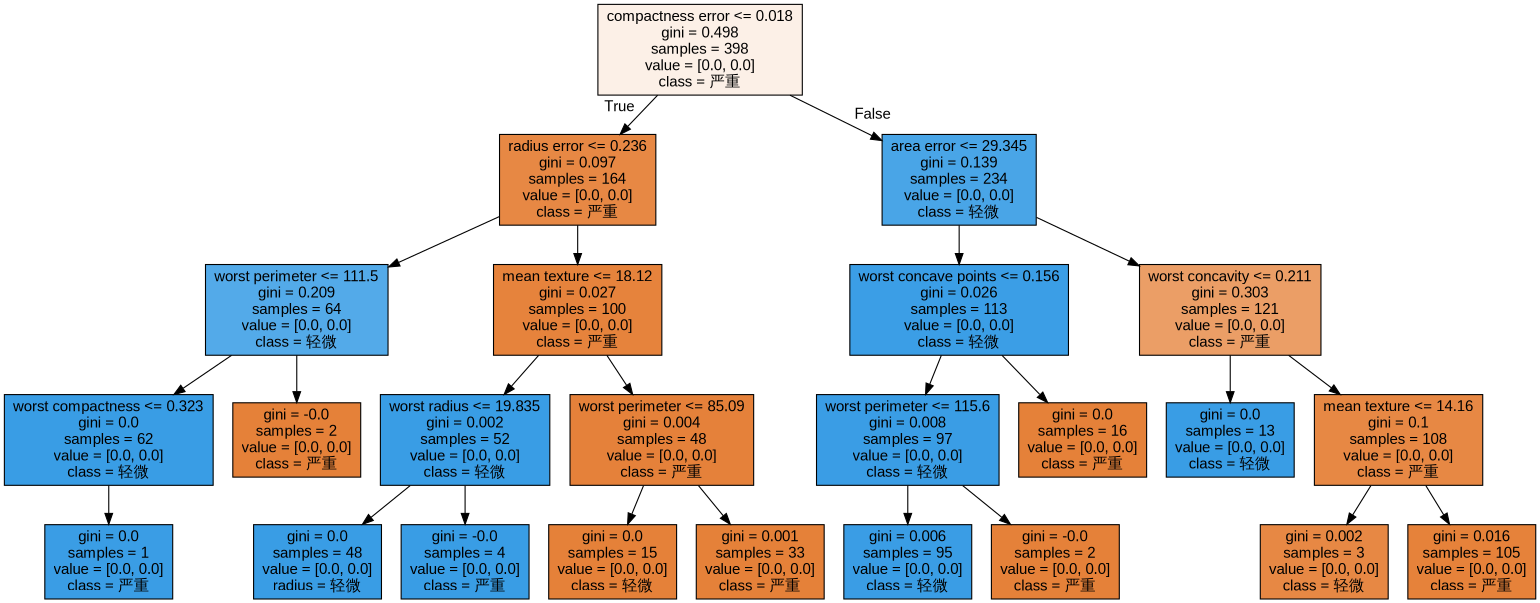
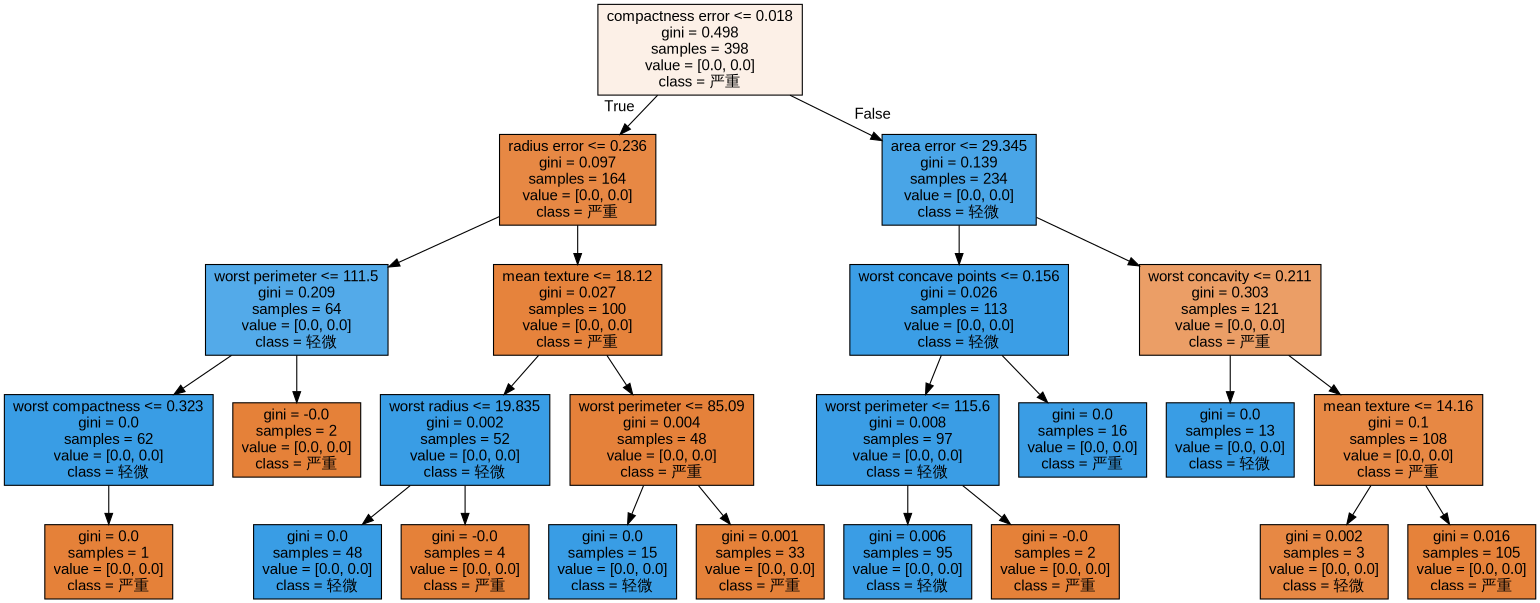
(1083, 440) -> (1083, 440)
(109, 562) -> (109, 562)
(318, 562) -> (318, 562)
(465, 562) -> (465, 562)
(613, 562) -> (613, 562)
